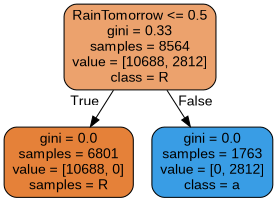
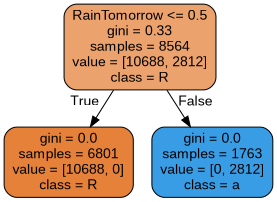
(69, 162) -> (69, 162)
